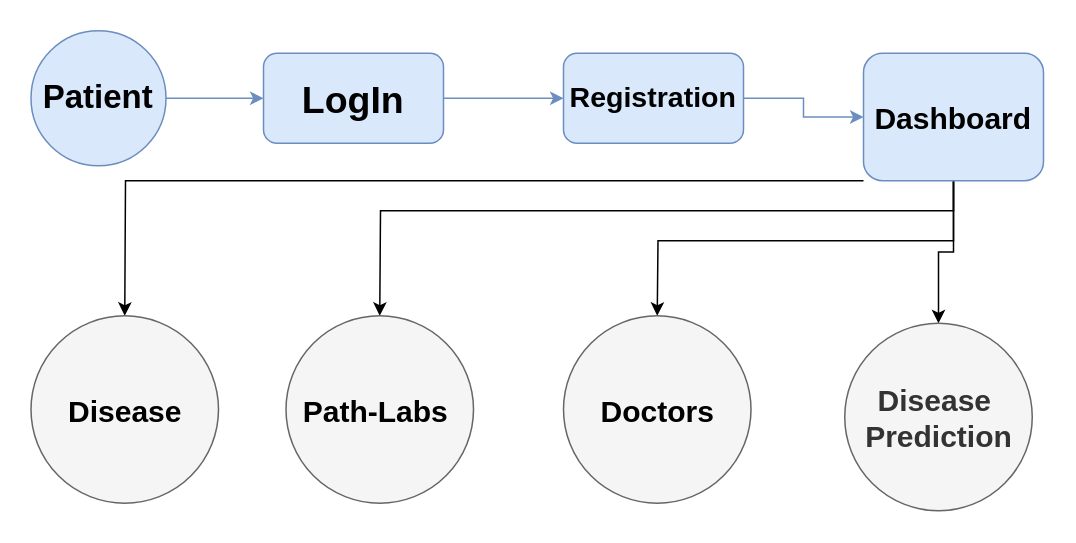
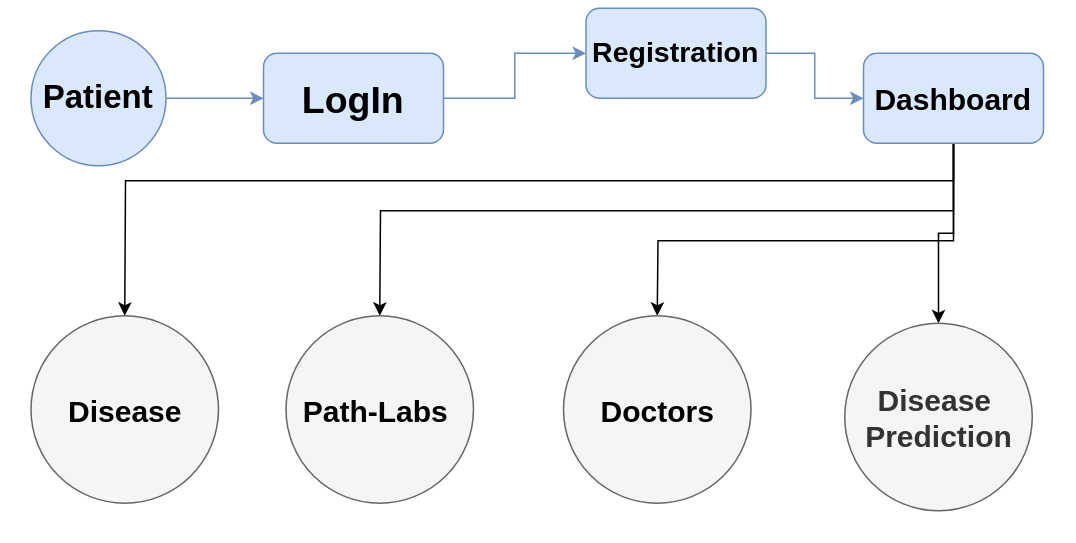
(653, 98) -> (676, 53)
(953, 117) -> (953, 98)
